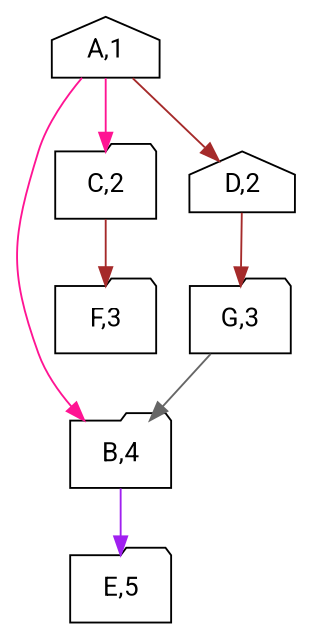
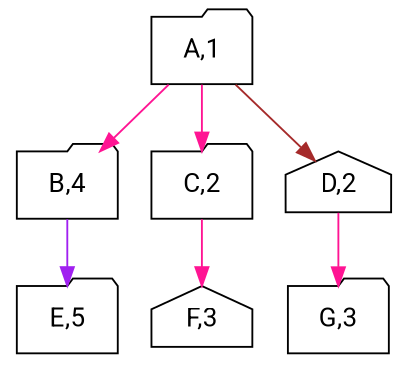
(106, 50) -> (202, 50)
(241, 240) -> (338, 240)
(106, 243) -> (202, 243)
(106, 320) -> (202, 320)
(187, 380) -> none
